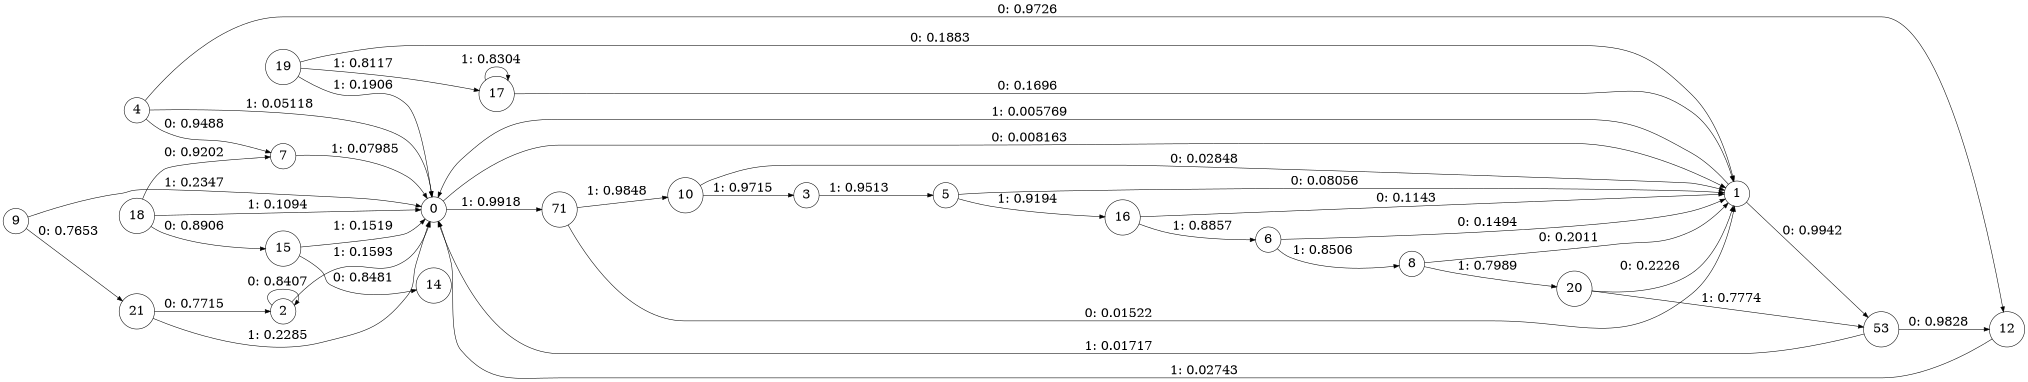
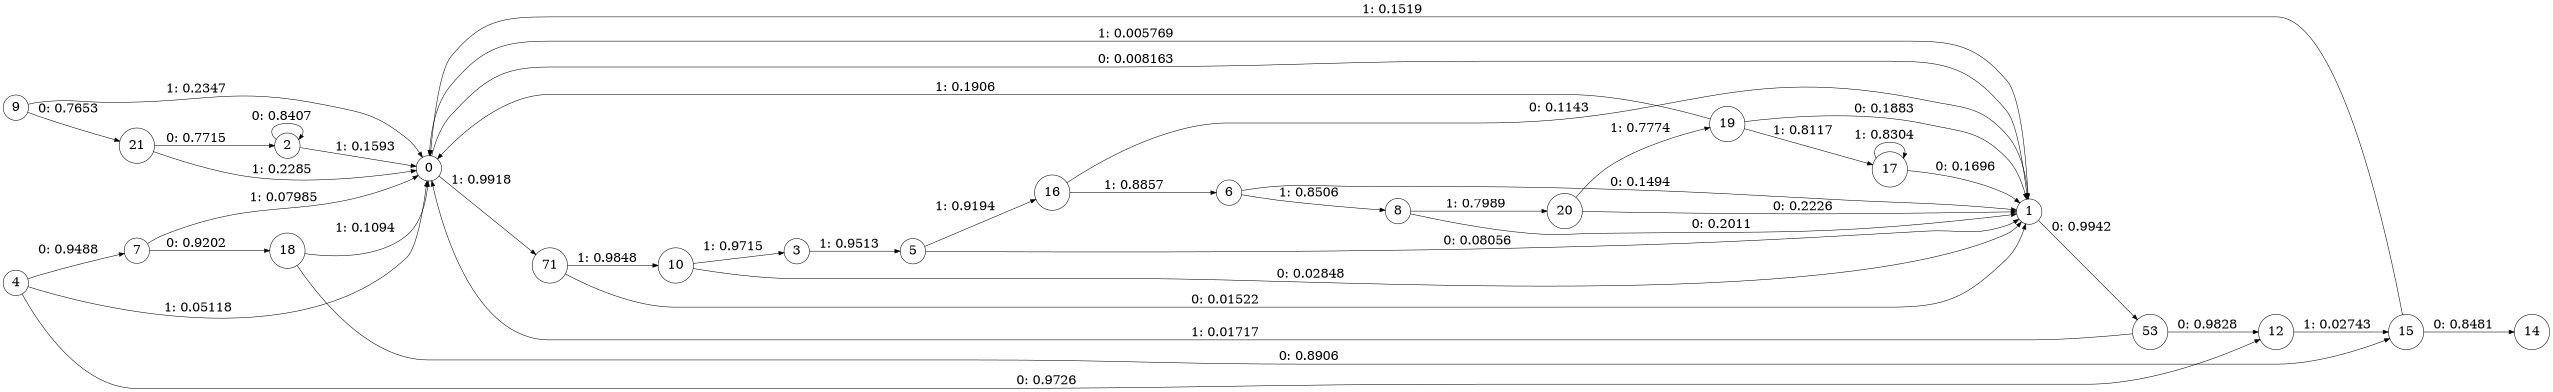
(196, 163) -> (207, 251)
(1725, 309) -> (1634, 153)
(1163, 378) -> (2338, 332)
